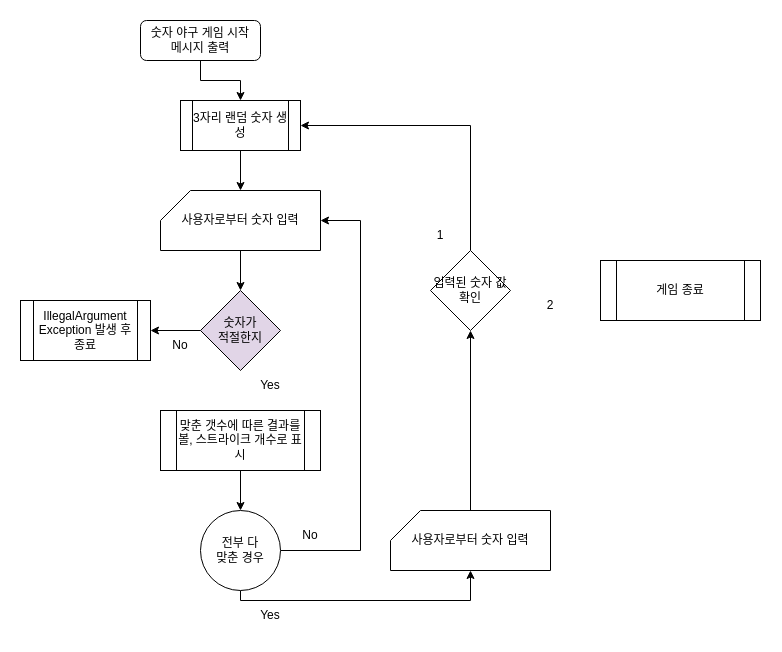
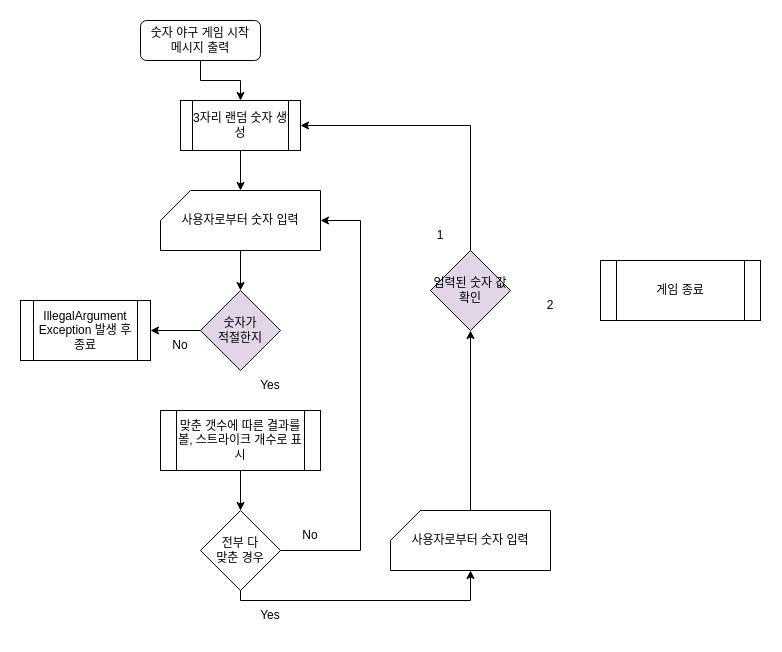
(471, 291) -> (471, 291)
(241, 551) -> (241, 551)
